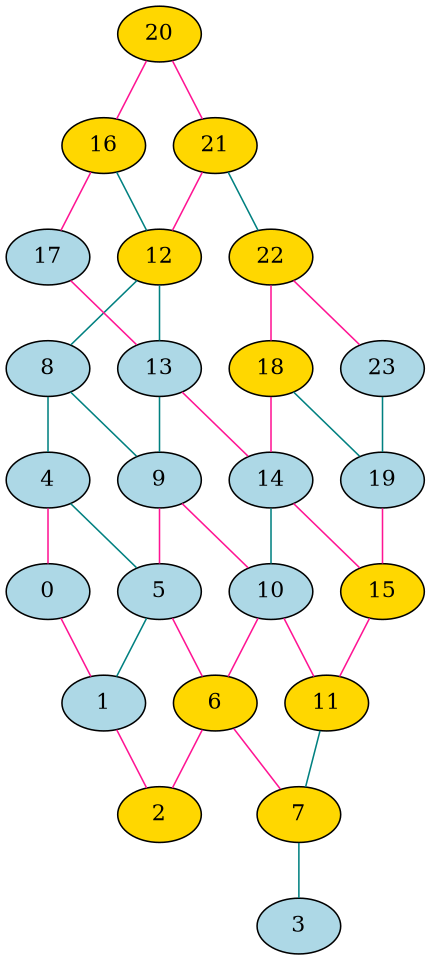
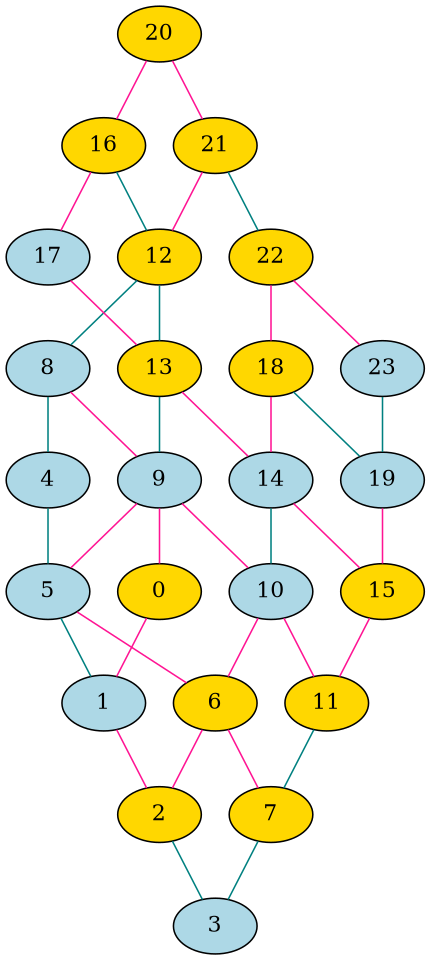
(160, 369) -> (160, 369)
(104, 424) -> (104, 424)
(48, 536) -> (160, 536)
(48, 592) -> (160, 592)
none -> (187, 870)
